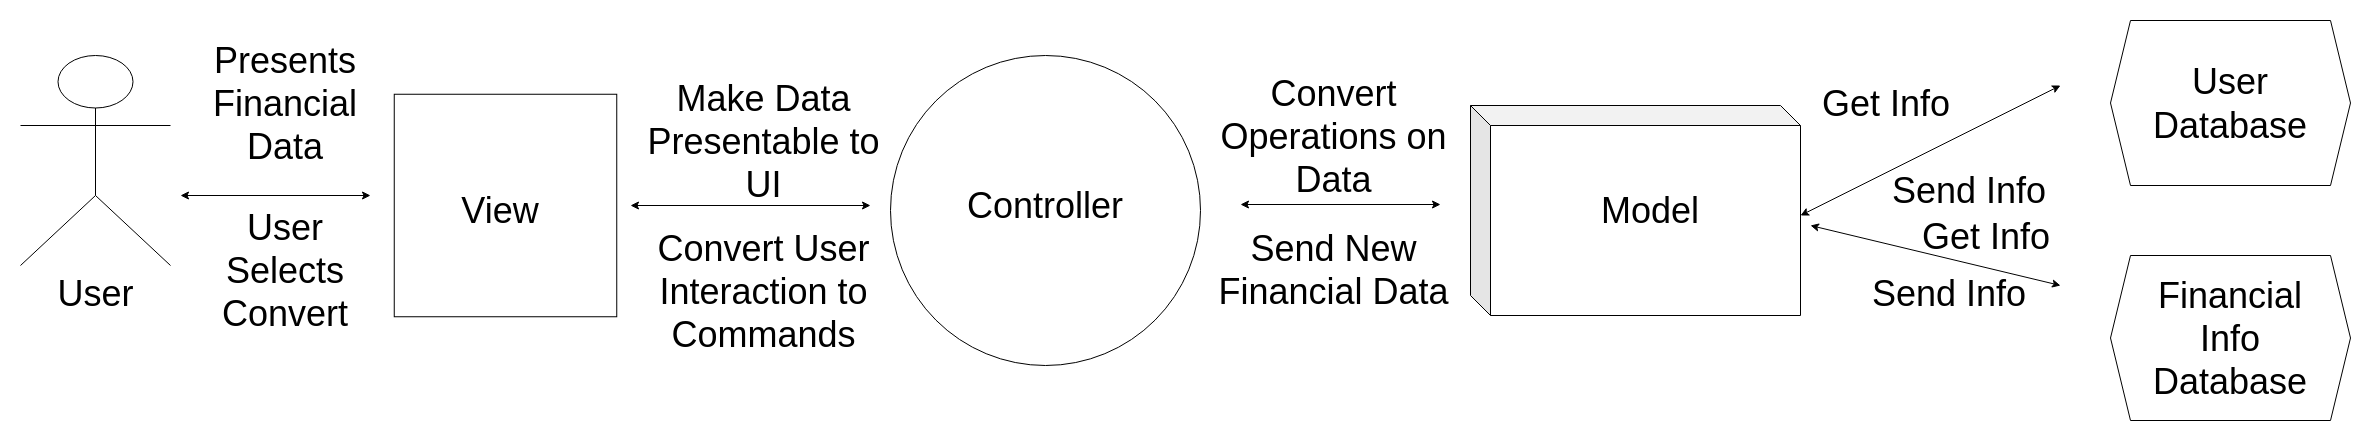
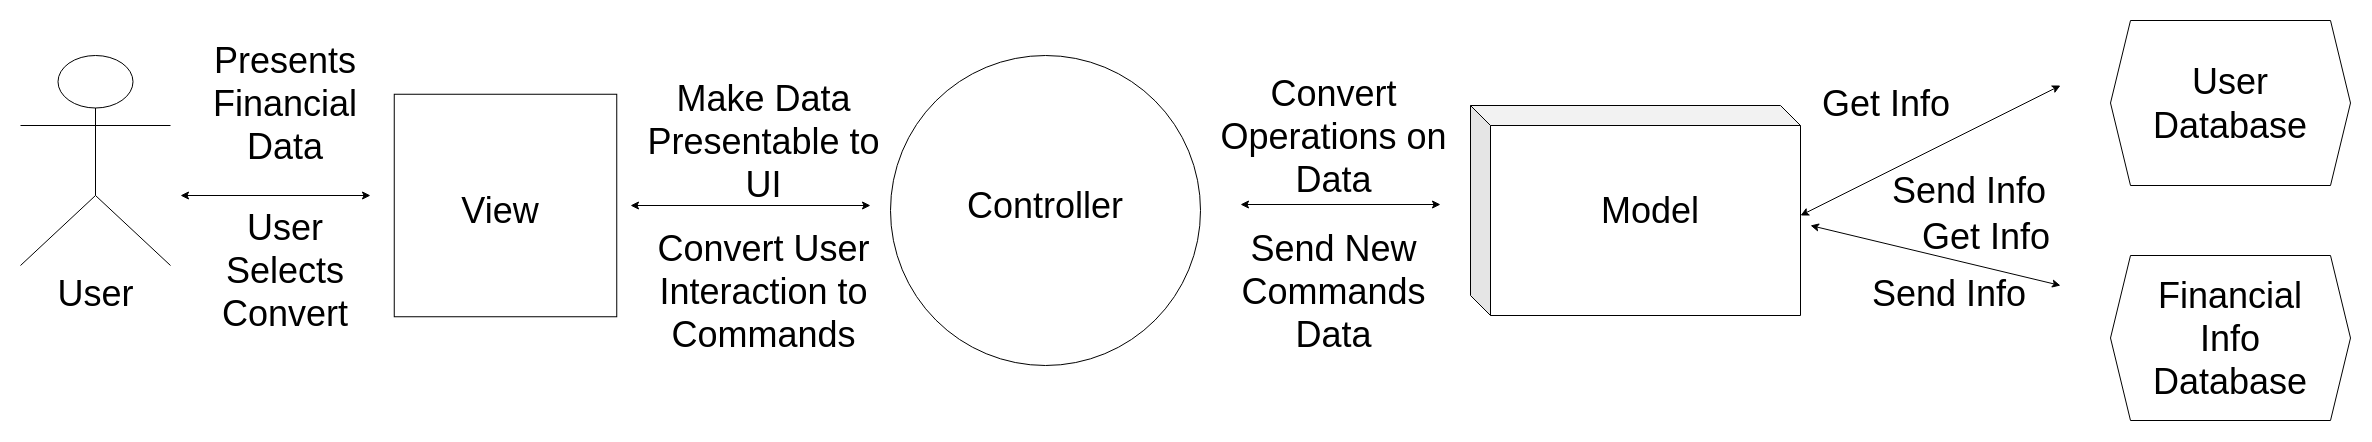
(1280, 235) -> (1282, 235)
